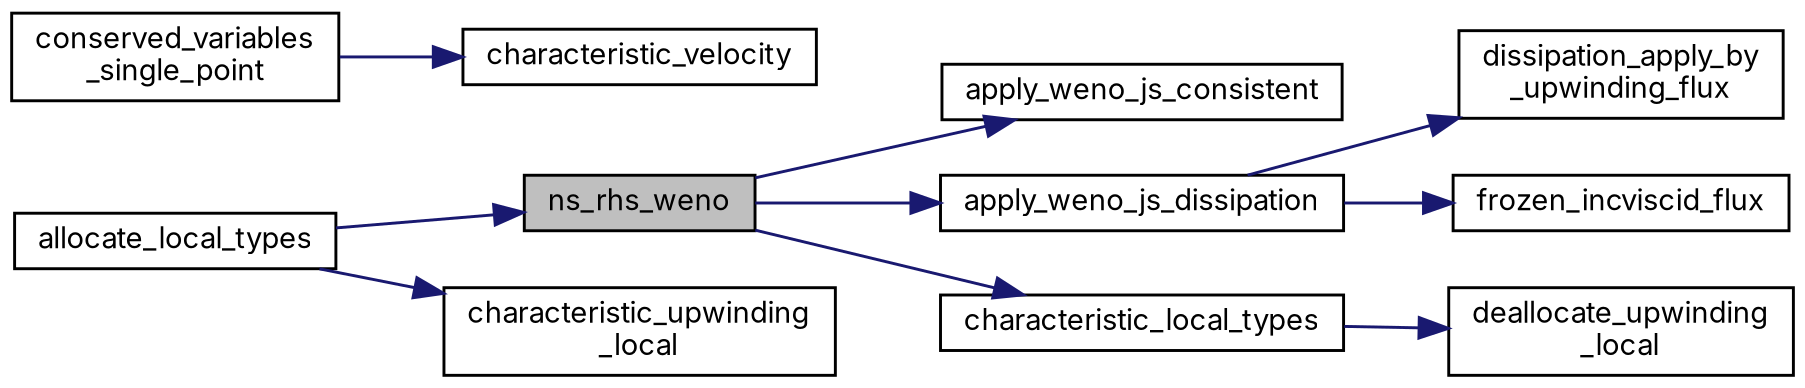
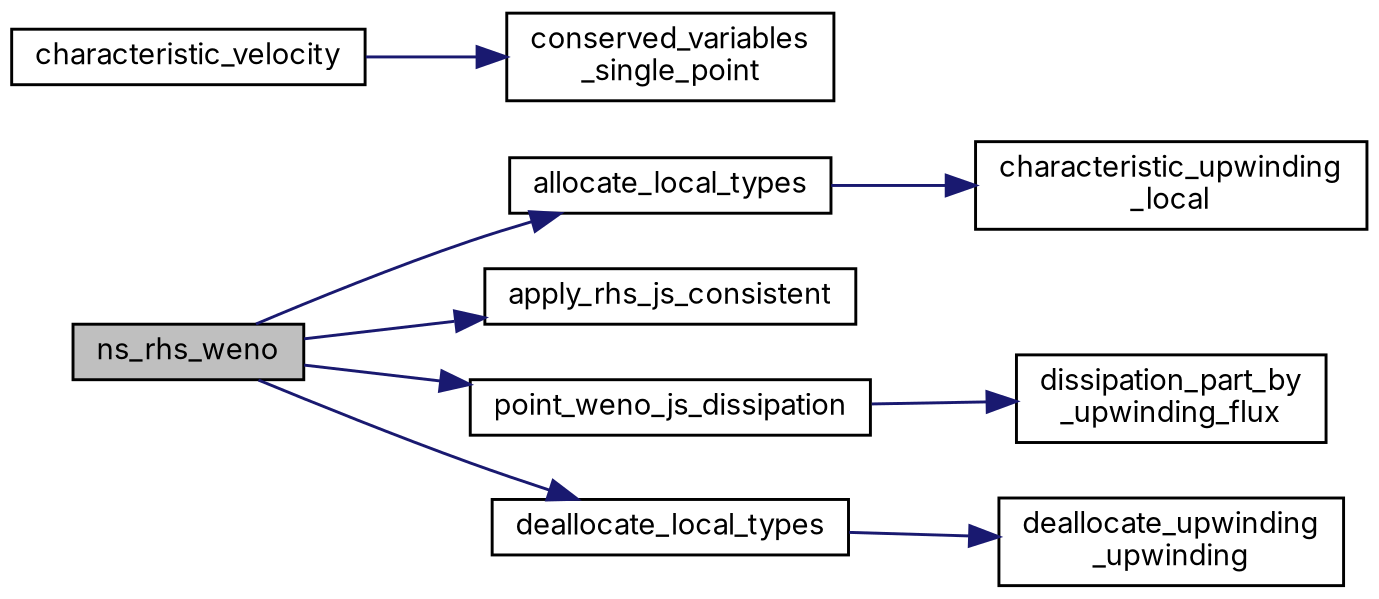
(386, 57) -> (421, 57)
(1621, 74) -> (1171, 399)
(1142, 92) -> (670, 296)
(1142, 203) -> (670, 407)
(1621, 203) -> none
(415, 221) -> (393, 269)
(1142, 323) -> (670, 527)
(1621, 332) -> (1171, 542)
